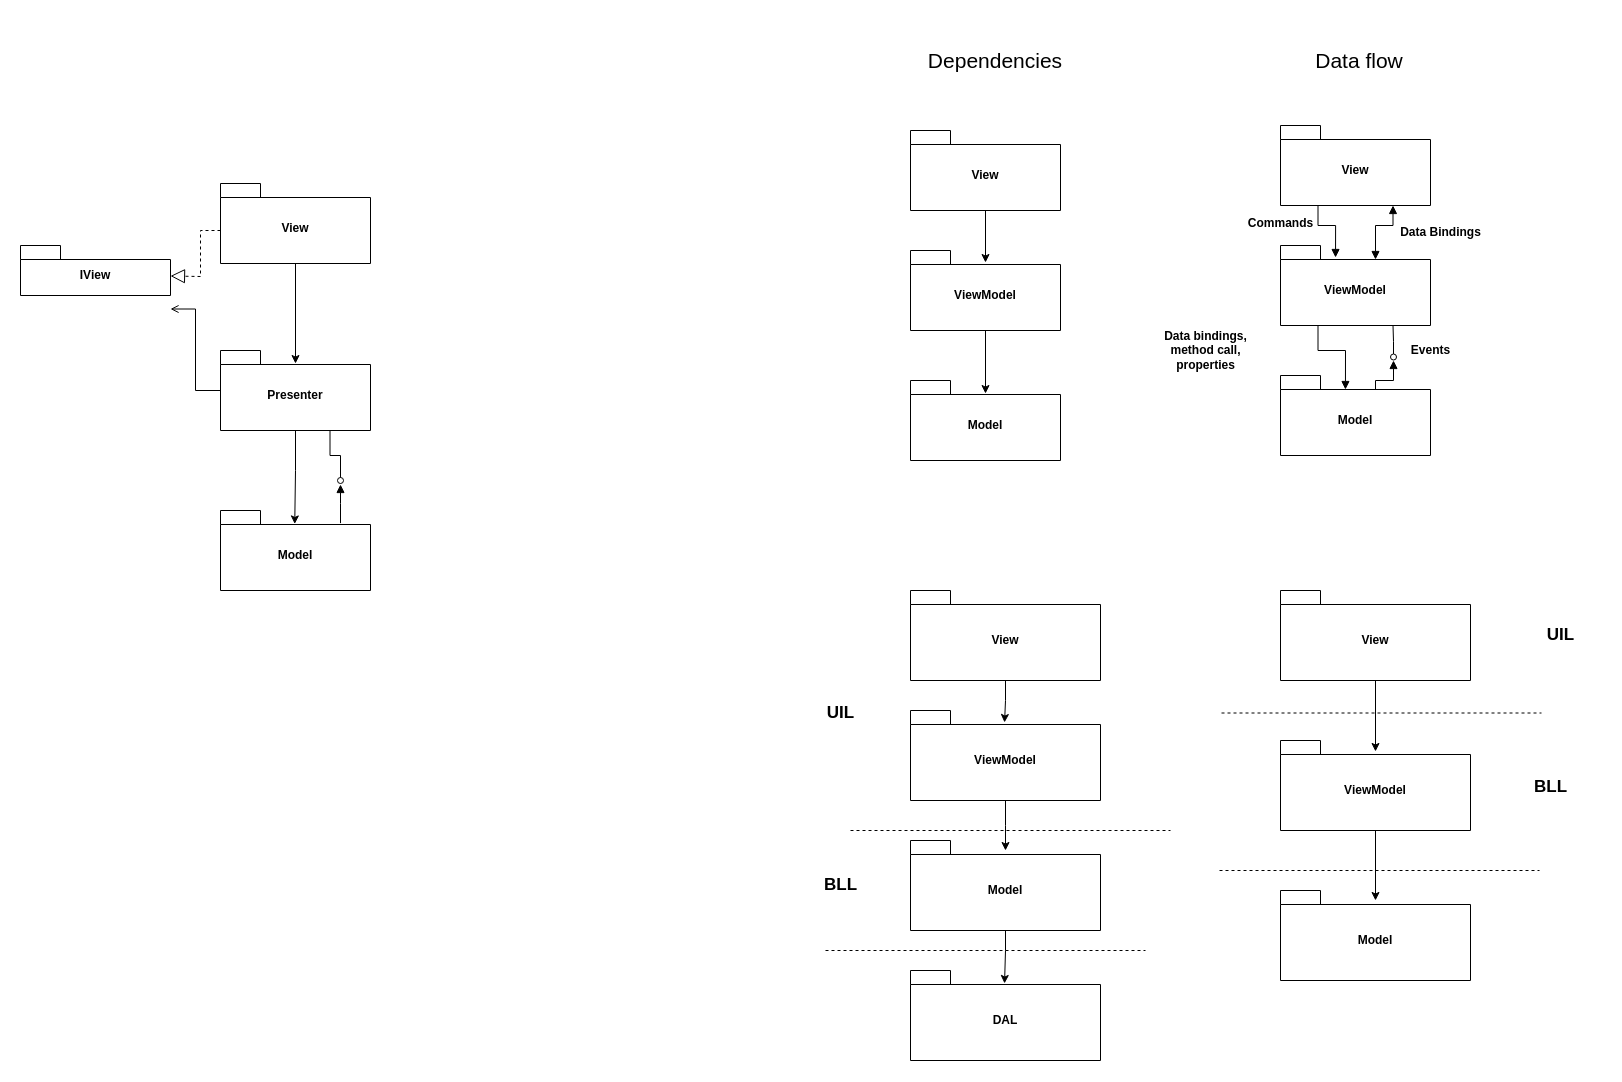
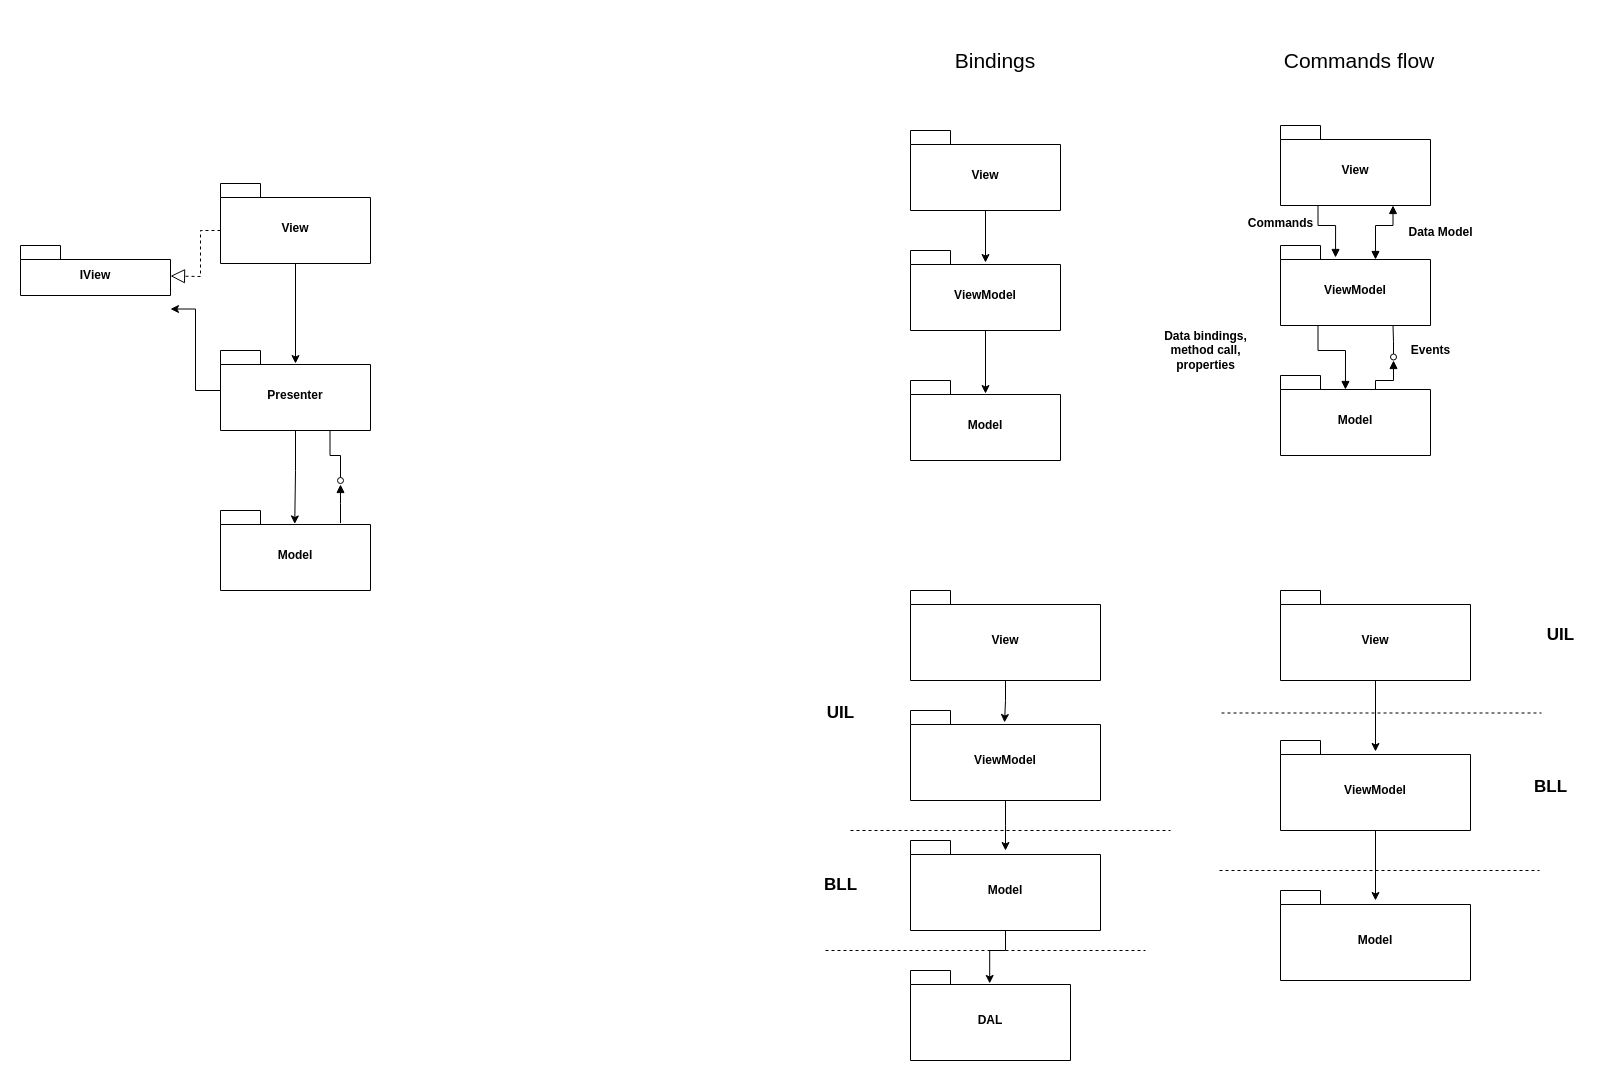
(996, 61) -> (996, 61)
(1360, 61) -> (1360, 61)
(1441, 233) -> (1441, 233)
(177, 309) -> (179, 309)
(1006, 1016) -> (991, 1016)
